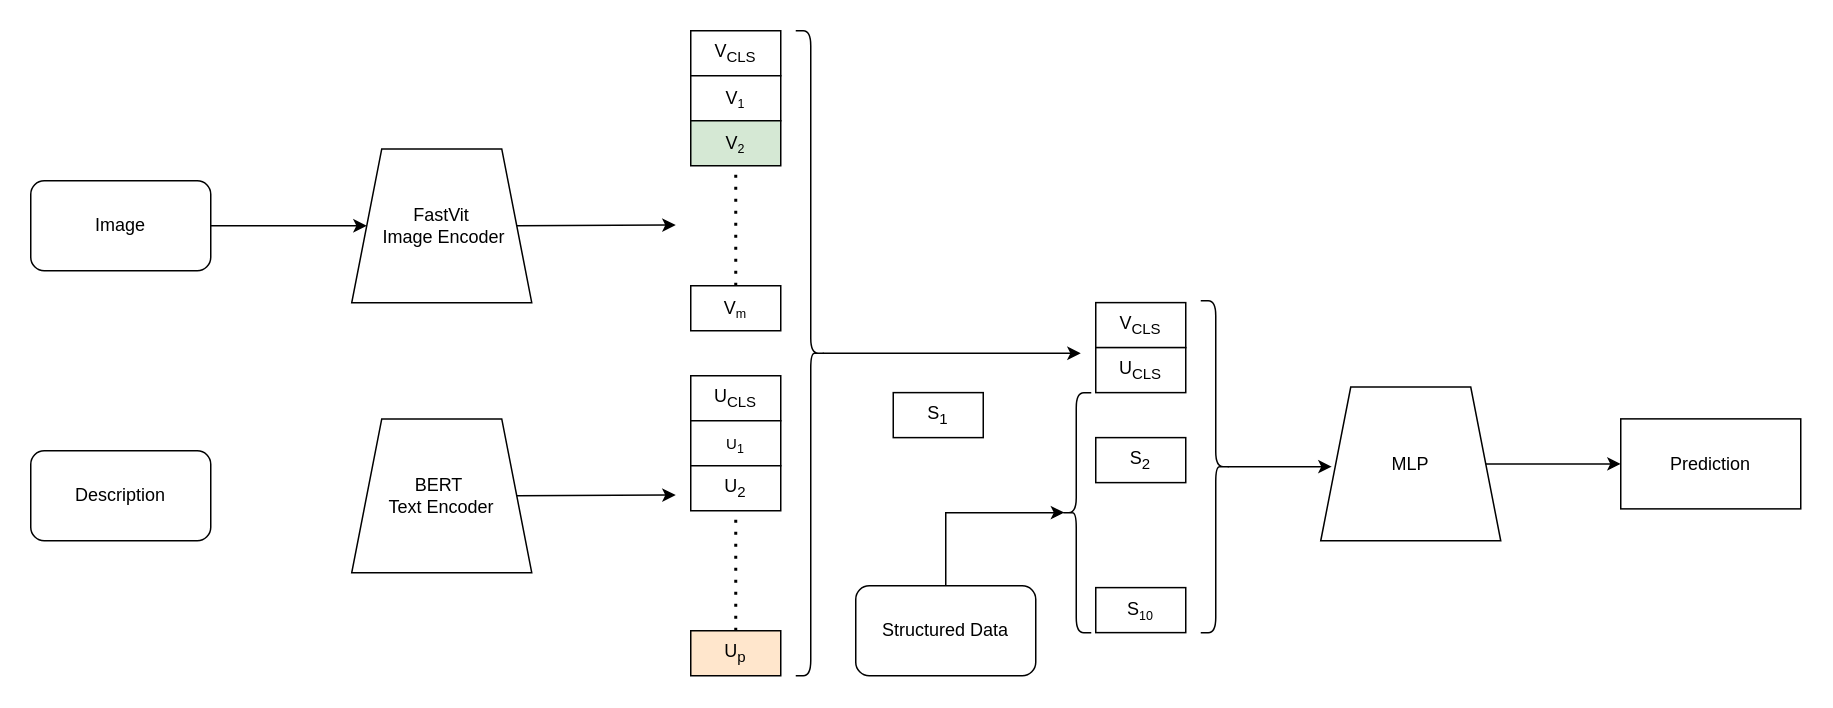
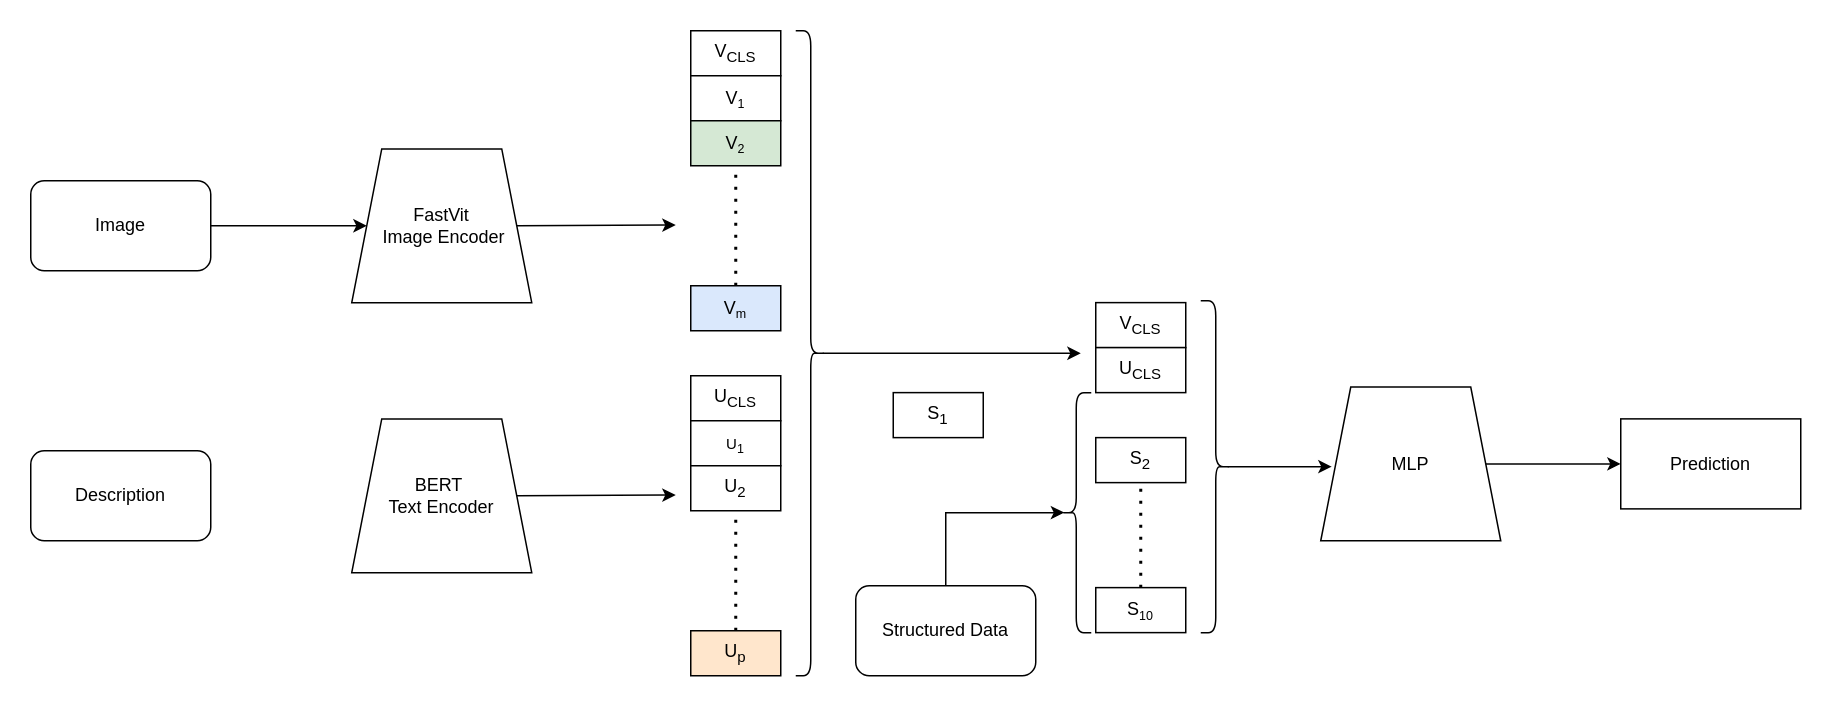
(736, 308) -> (736, 308)
none -> (1141, 538)
